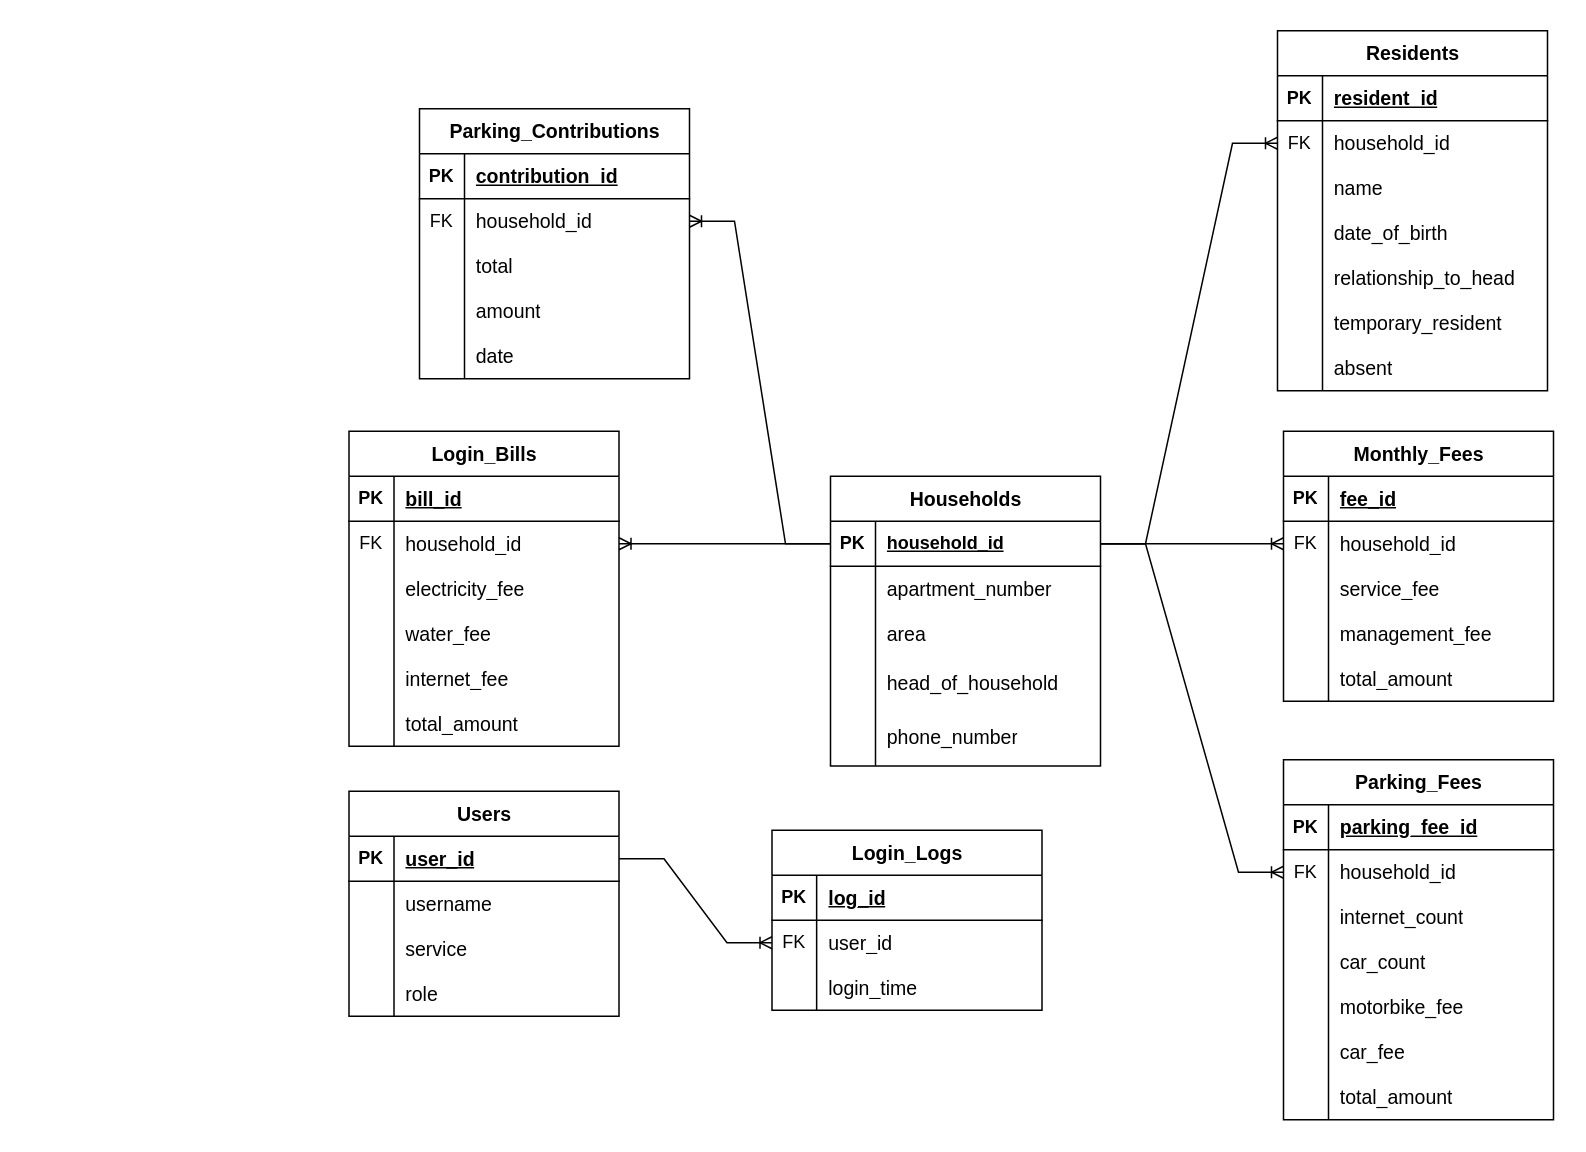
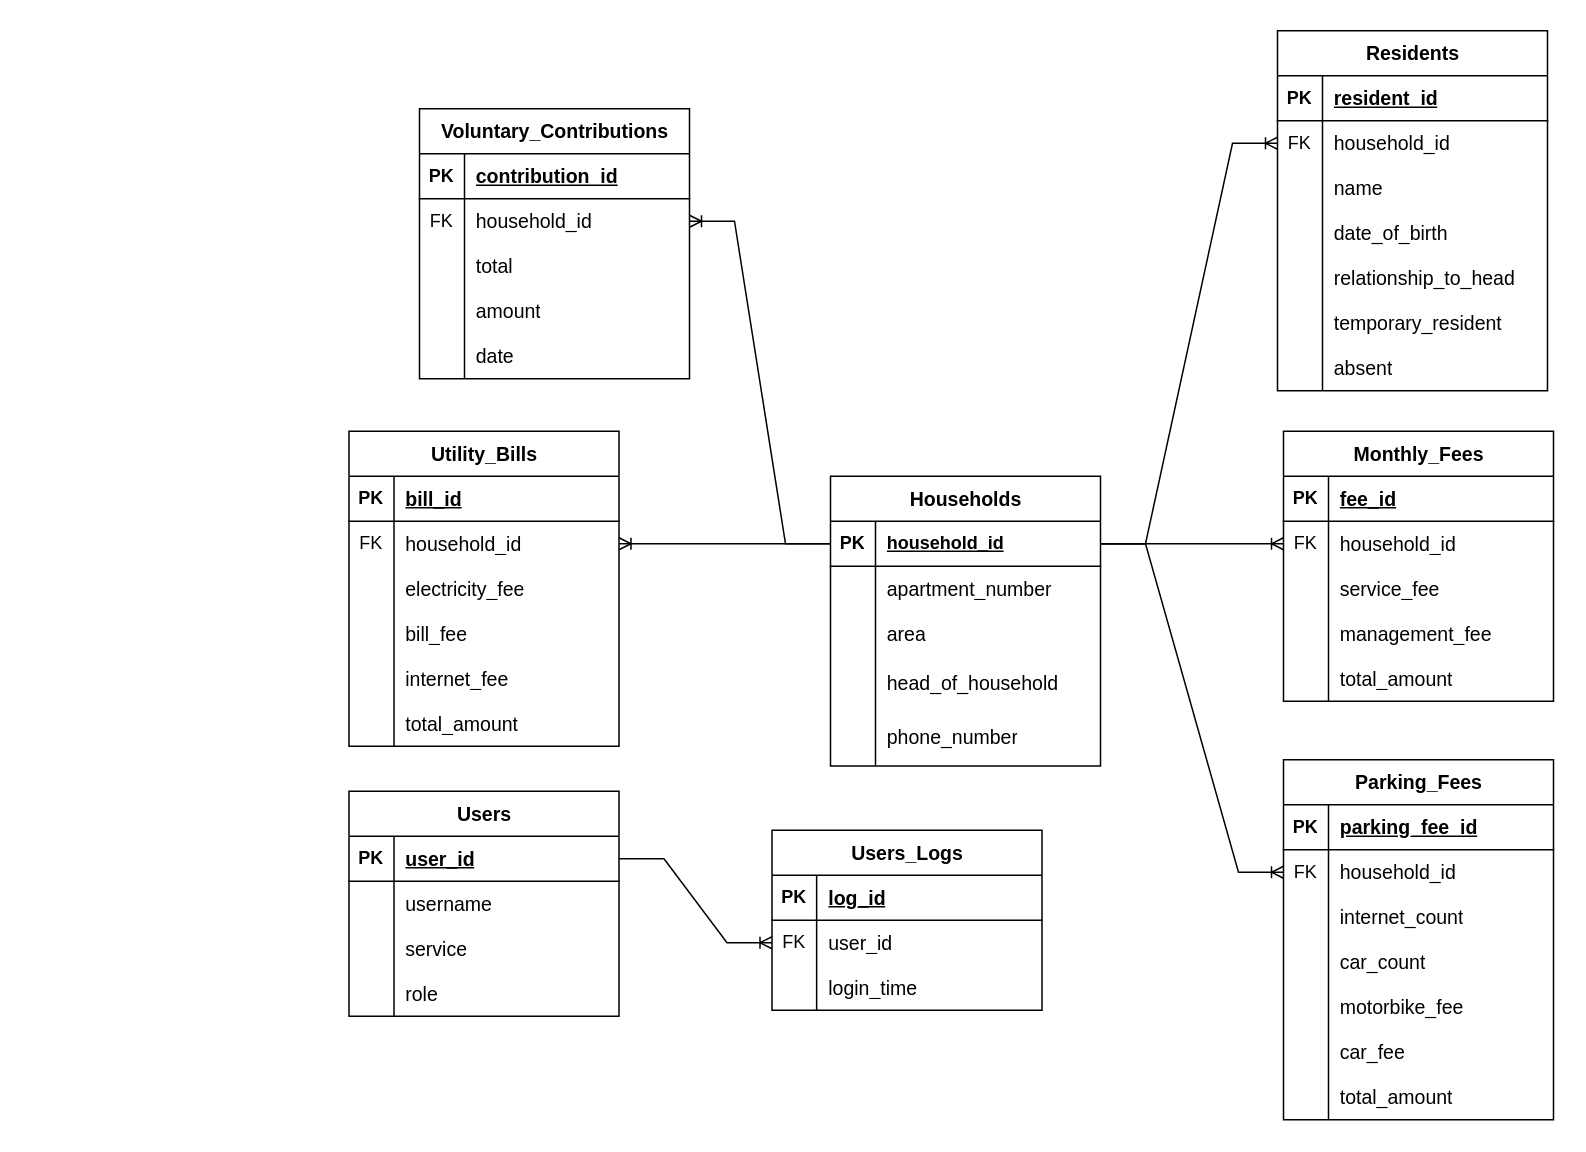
(555, 131) -> (555, 131)
(485, 454) -> (485, 454)
(455, 634) -> (442, 634)
(908, 853) -> (908, 853)
